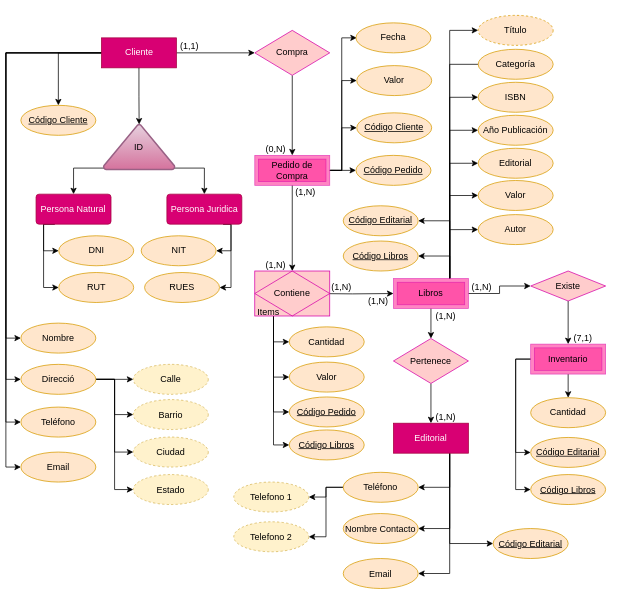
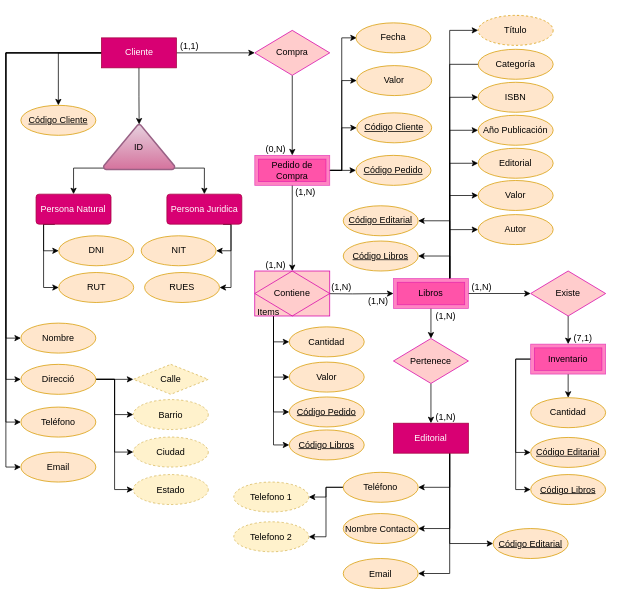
(568, 286) -> (568, 294)
(171, 380) -> (171, 380)
